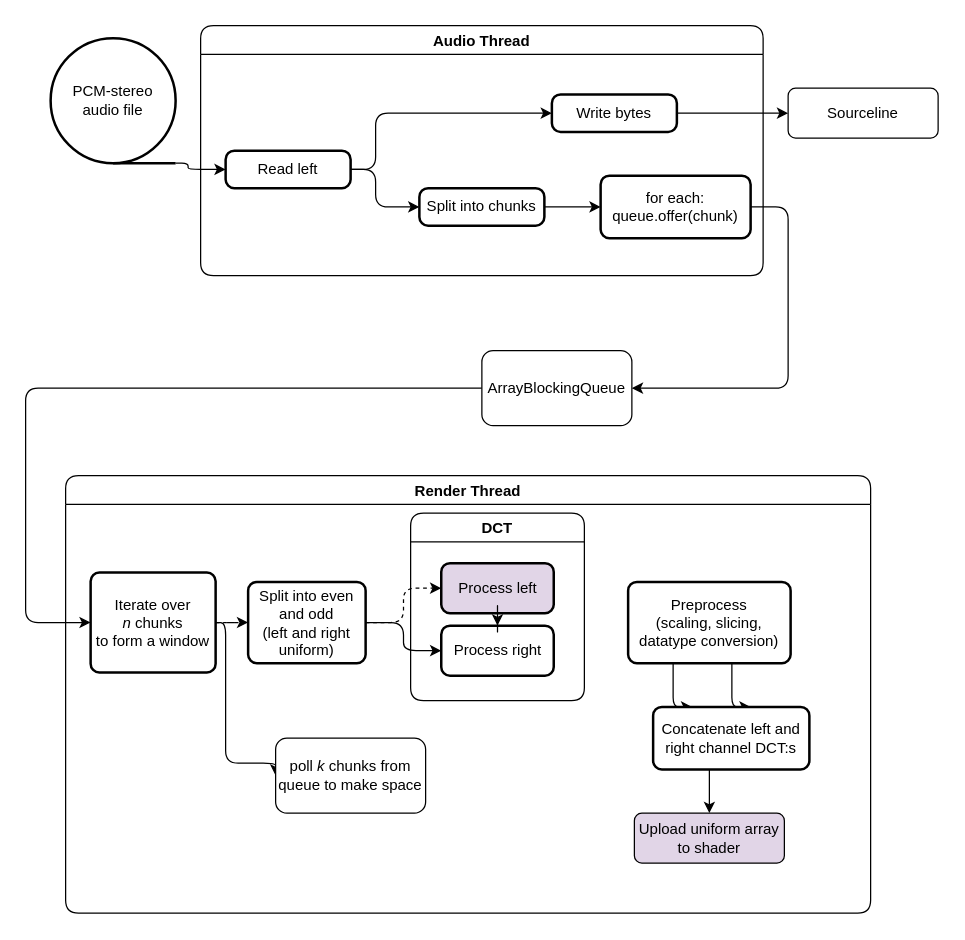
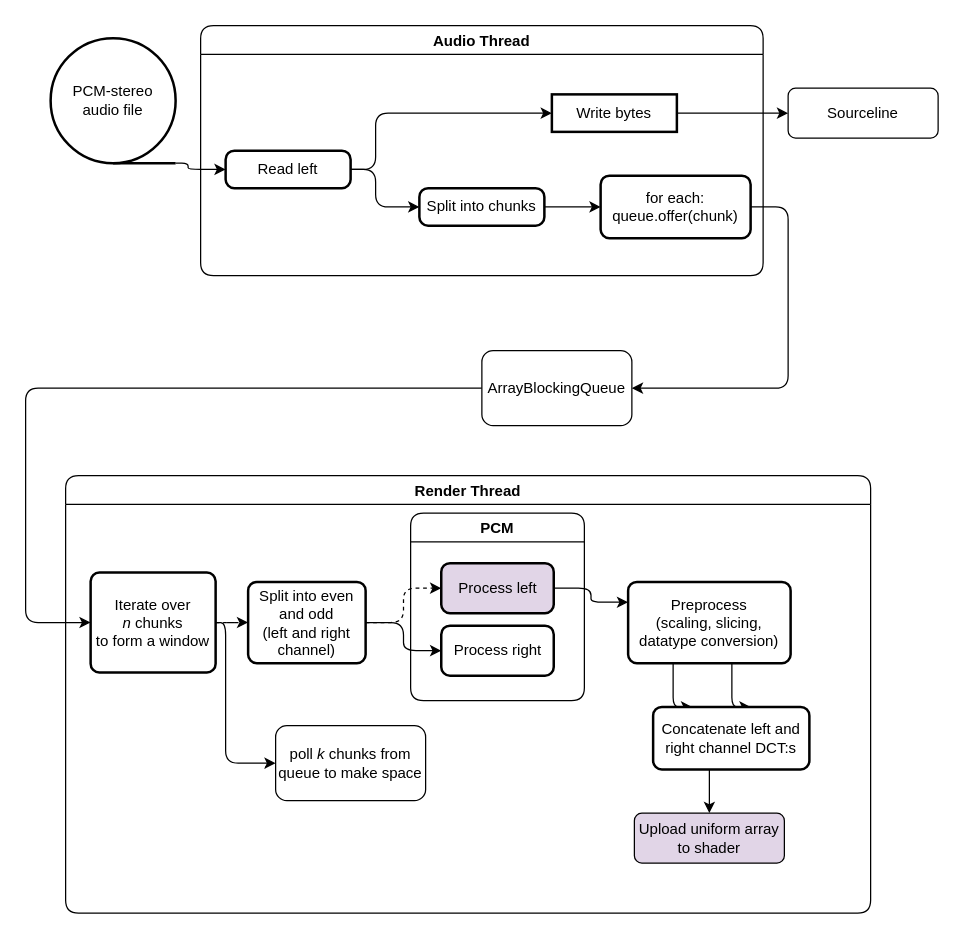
(614, 113) -> (614, 113)
(497, 528) -> (497, 528)
(307, 623) -> (307, 623)
(498, 623) -> (590, 592)
(351, 776) -> (351, 763)
